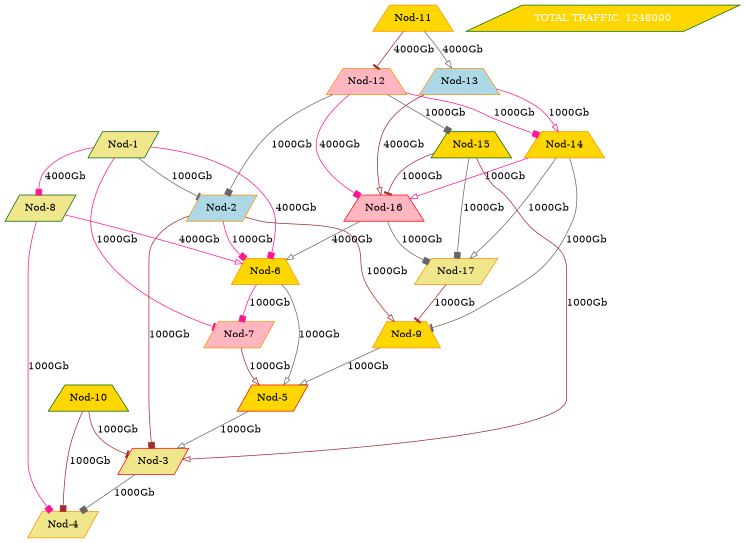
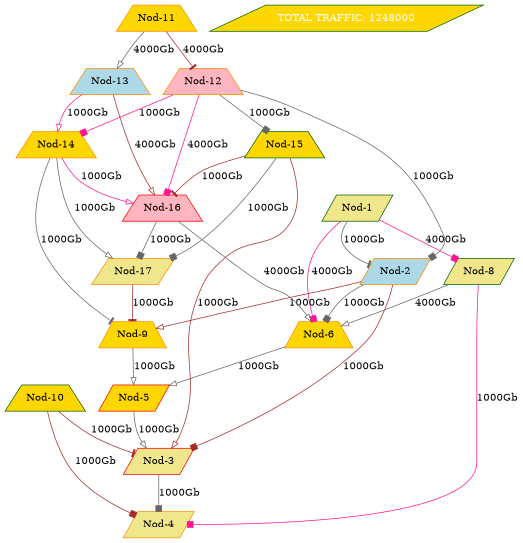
(151, 237) -> (399, 304)
(228, 239) -> (344, 297)
(239, 335) -> none
